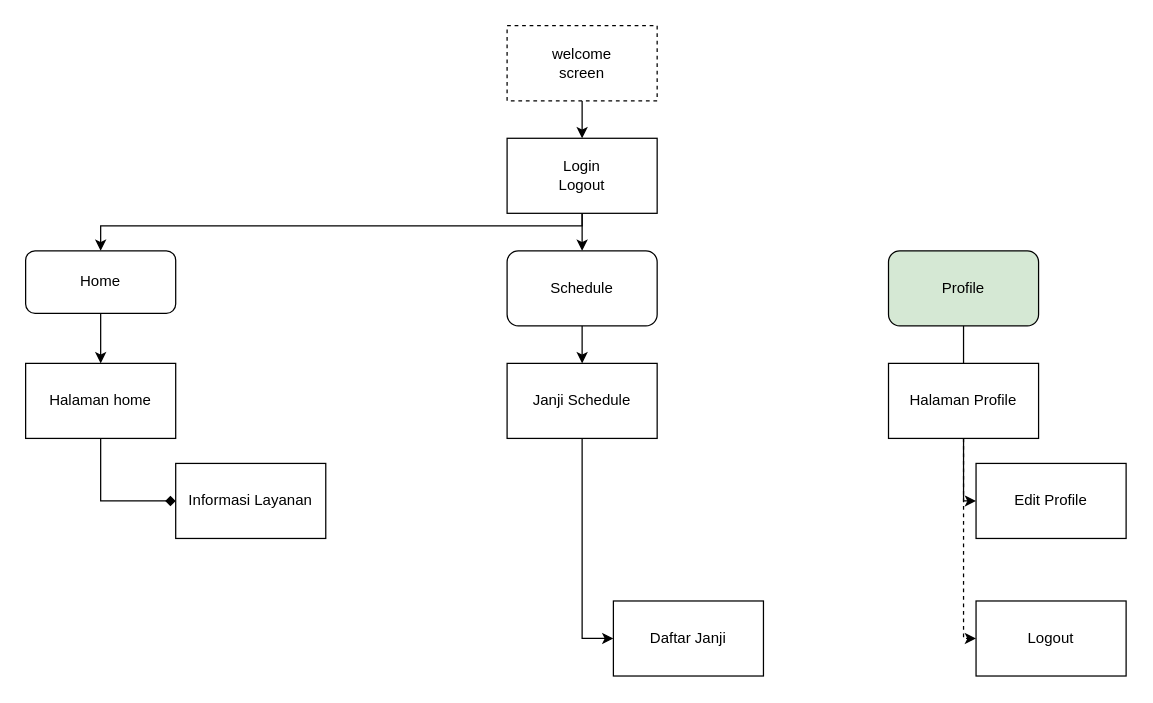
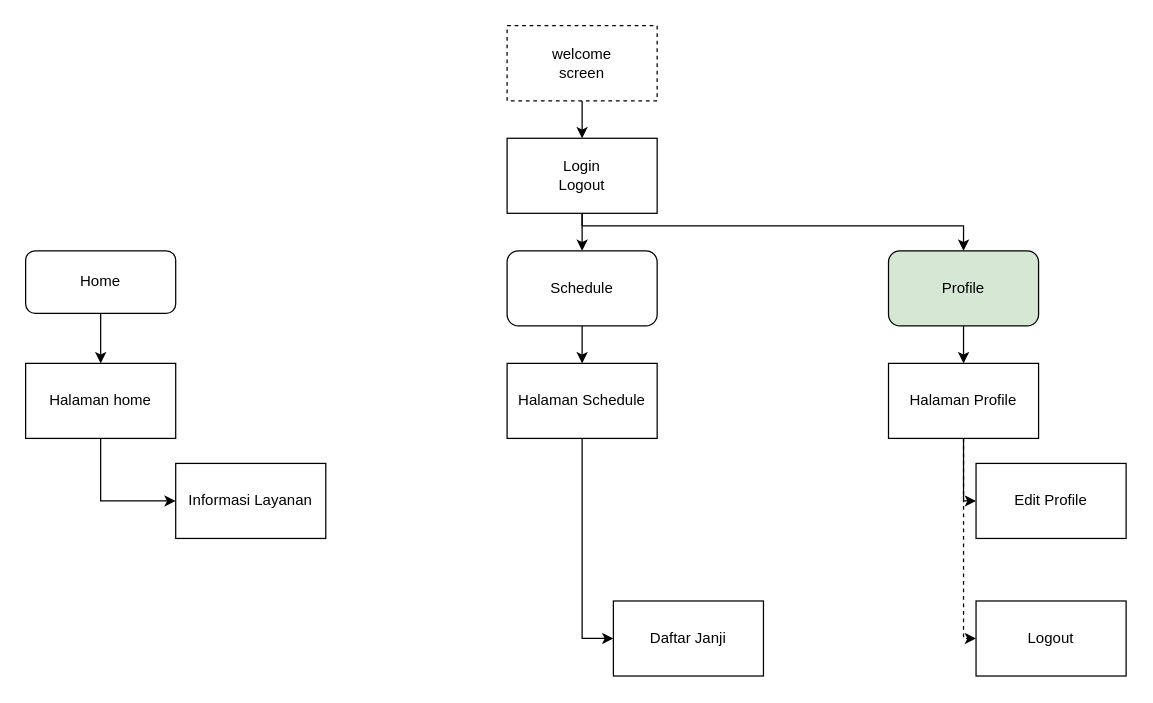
(331, 226) -> none
none -> (782, 226)
(963, 357) -> (963, 353)
(582, 401) -> (582, 401)
(165, 501) -> (166, 501)
